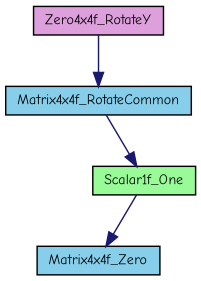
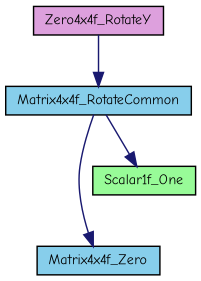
(125, 214) -> (79, 173)
